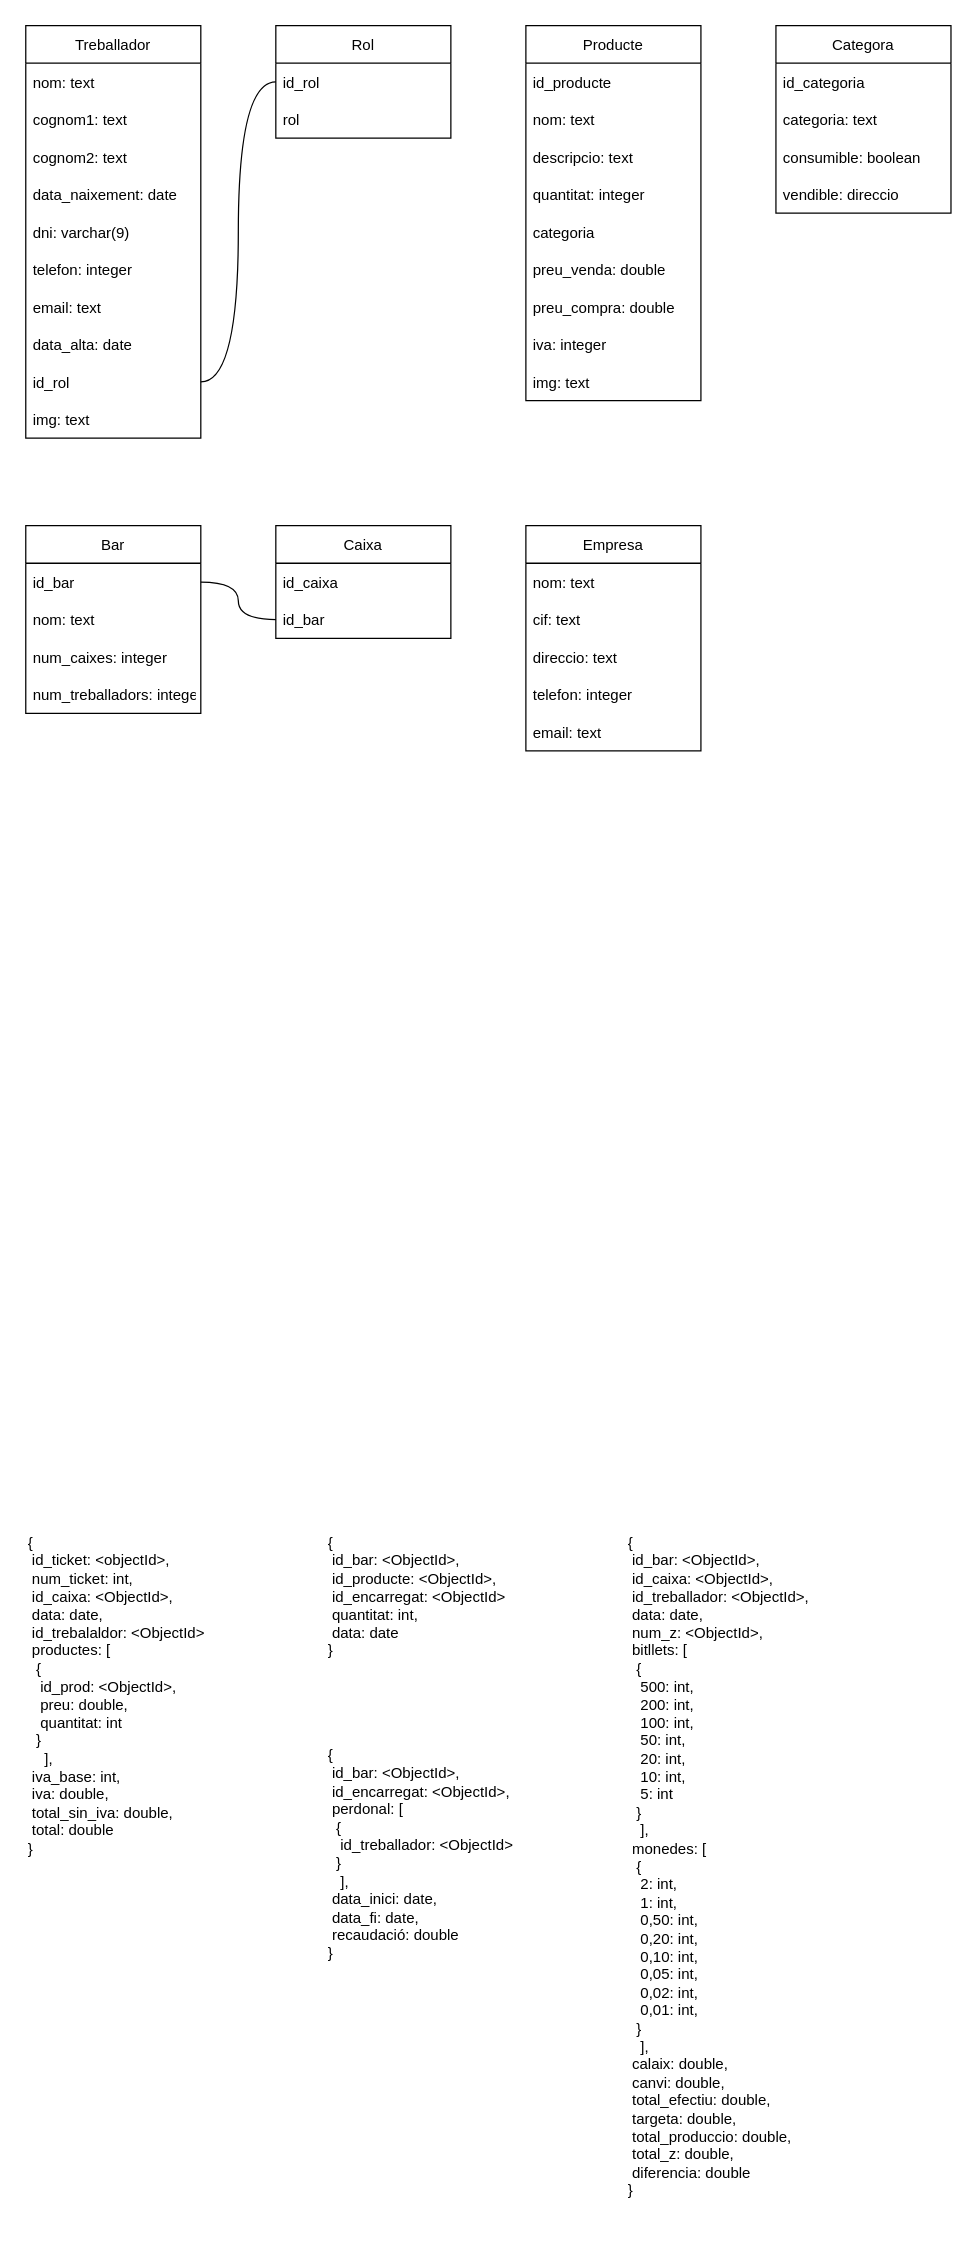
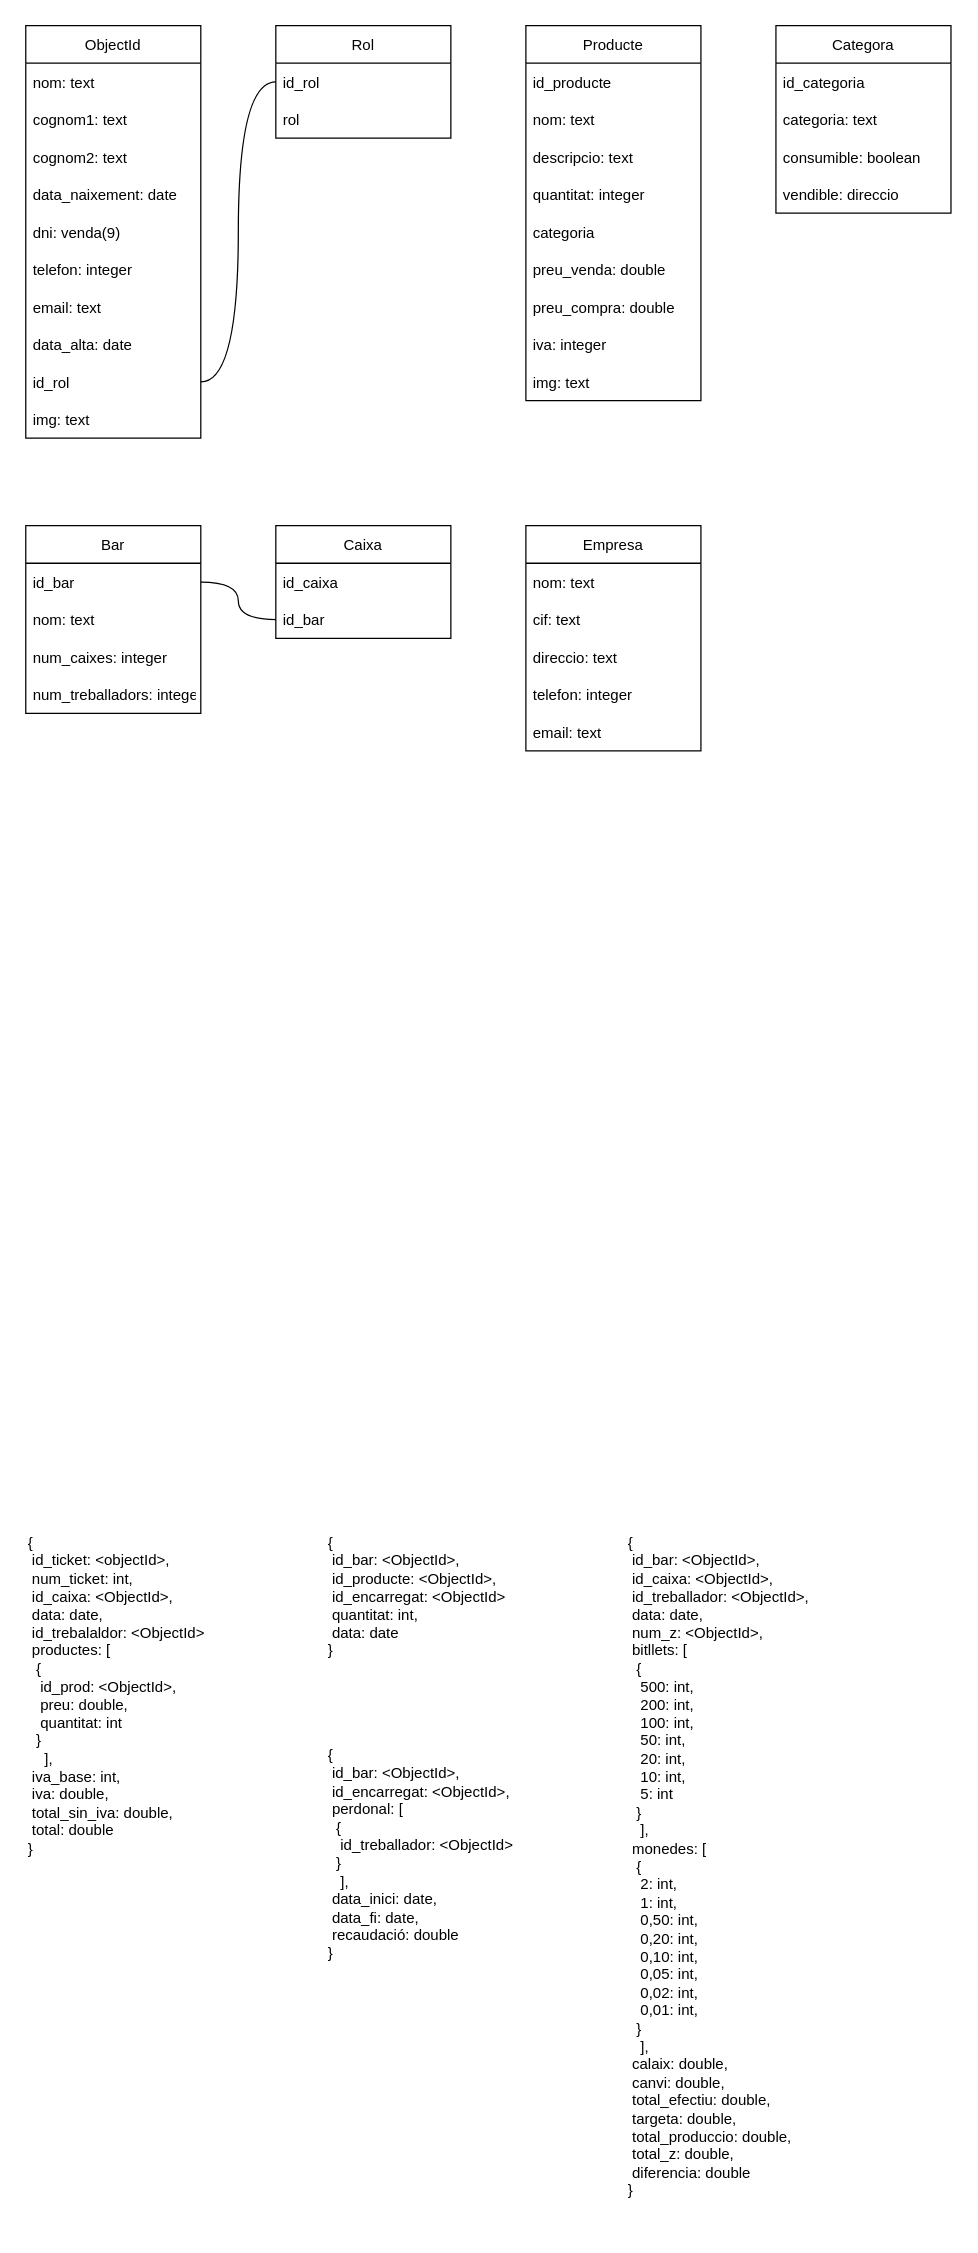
(113, 45) -> (113, 45)
(90, 233) -> (81, 233)
